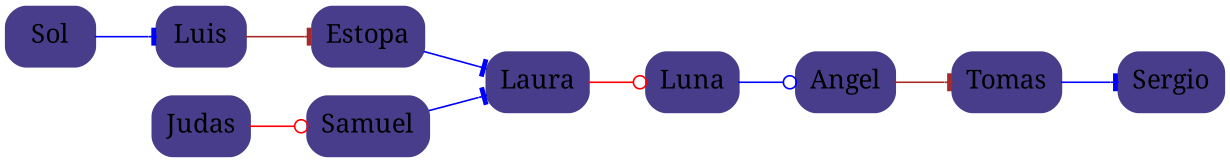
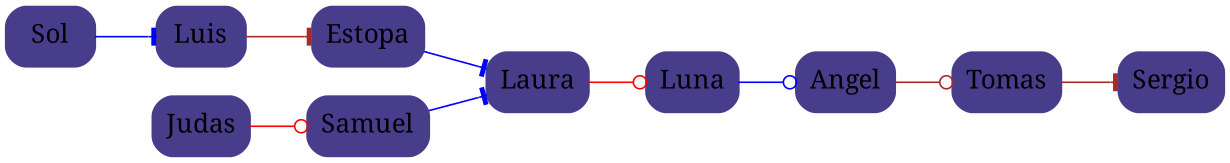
(919, 82) -> (917, 82)
(1086, 82) -> (1086, 82)
